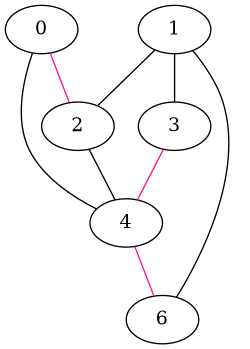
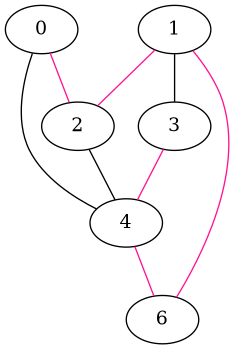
(126, 78) -> (126, 78)
(226, 175) -> (226, 175)
